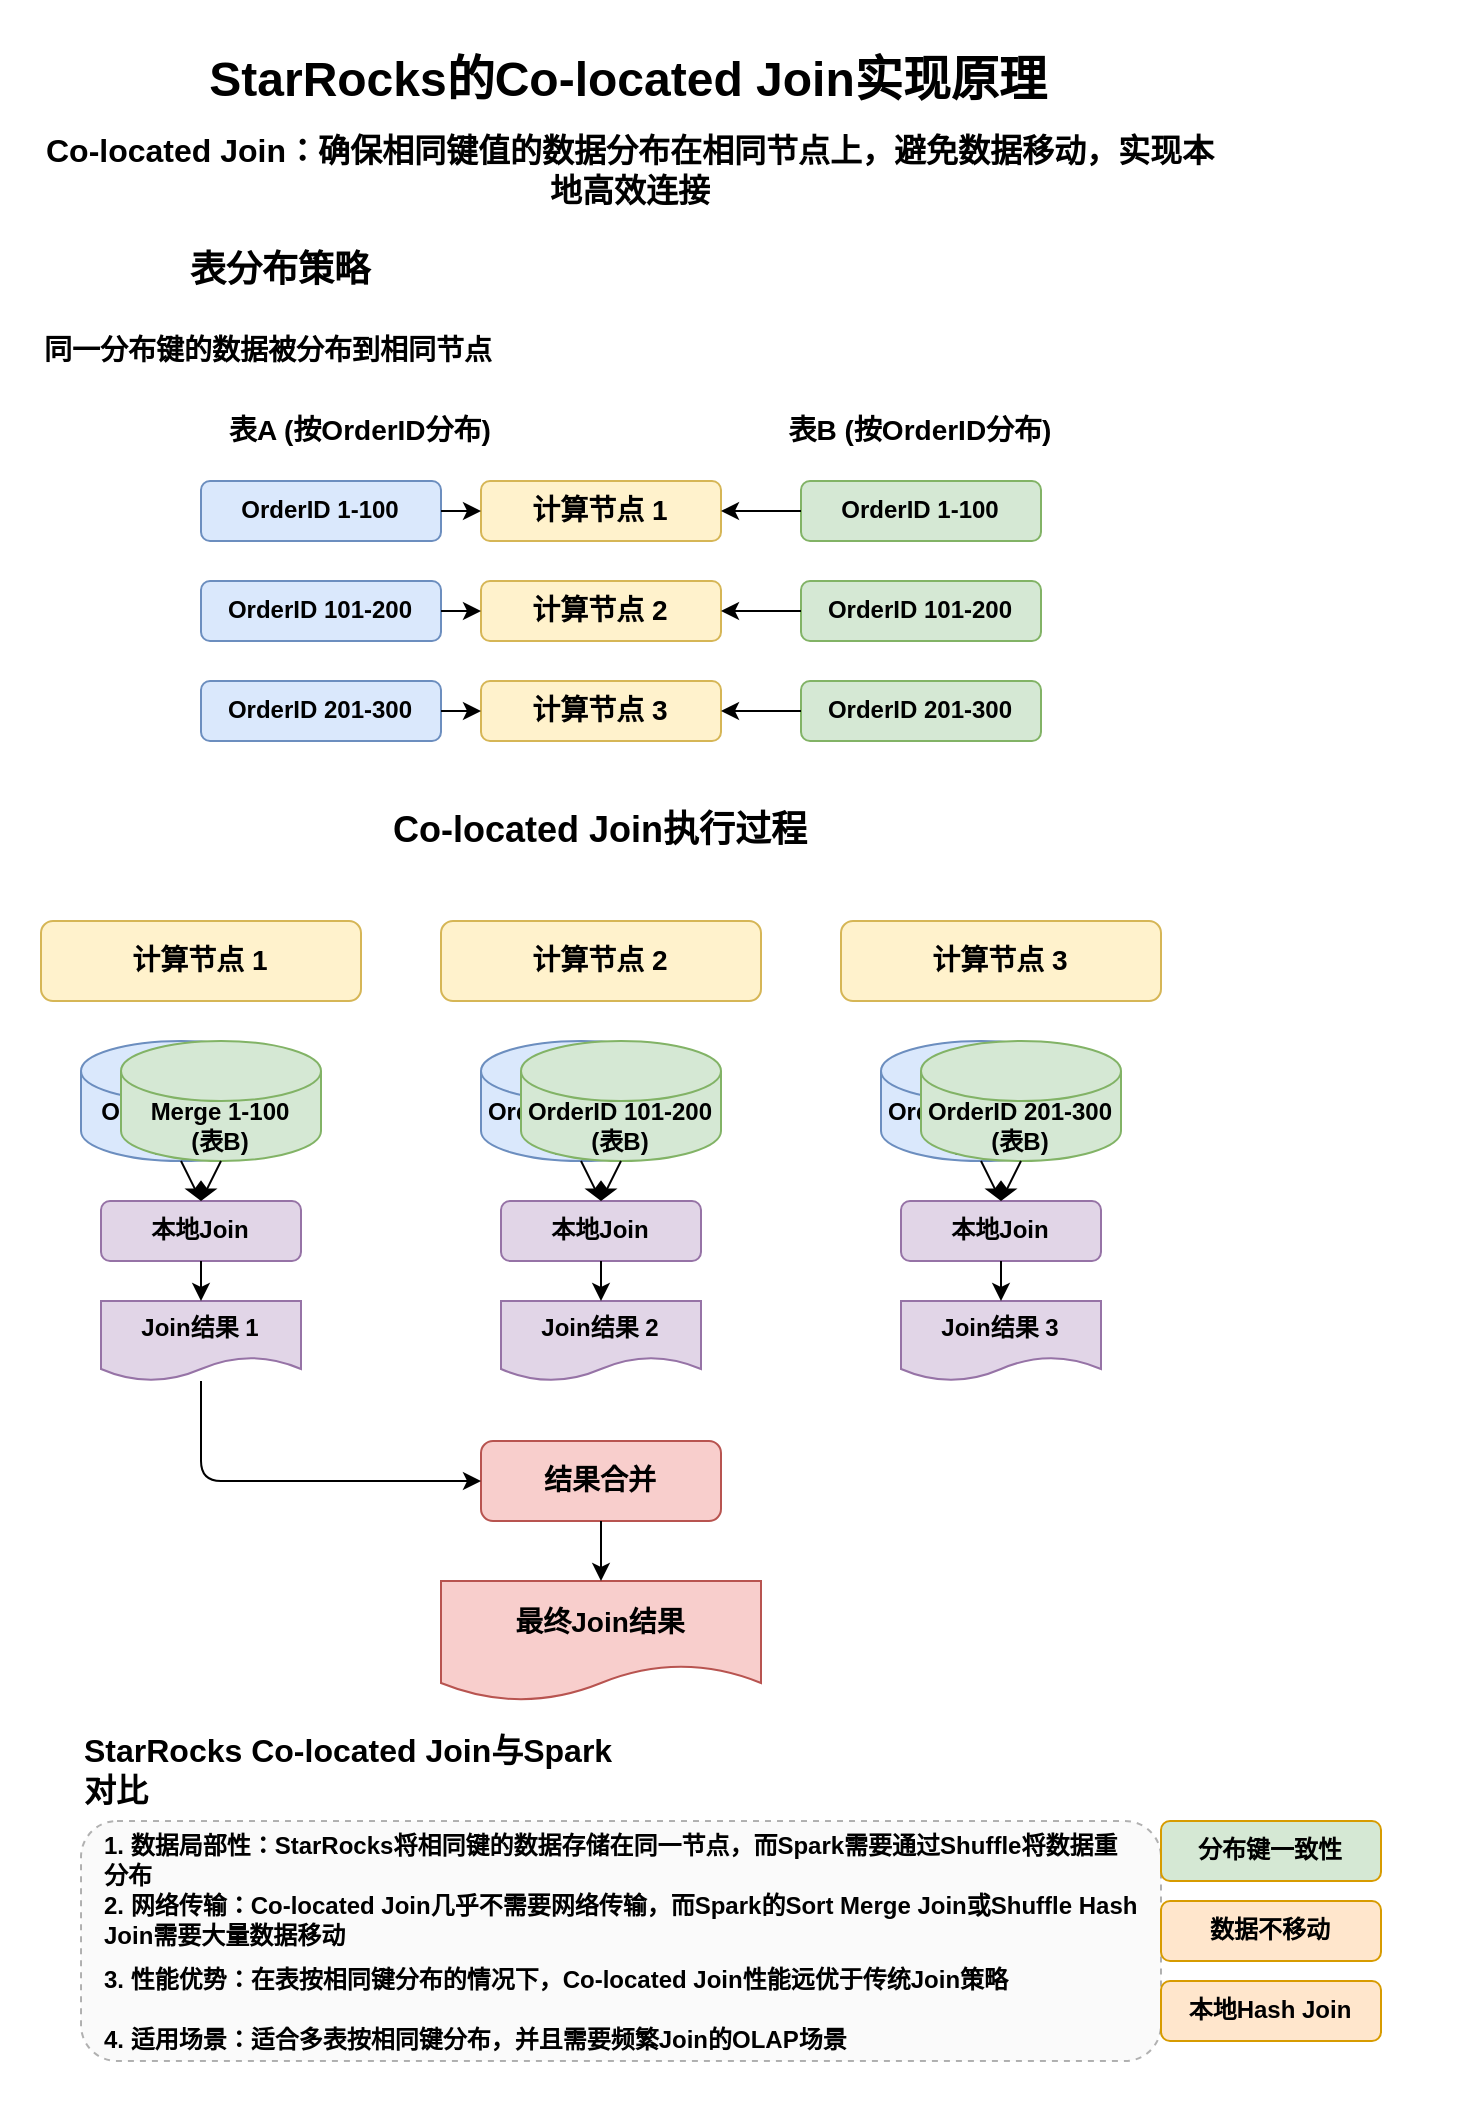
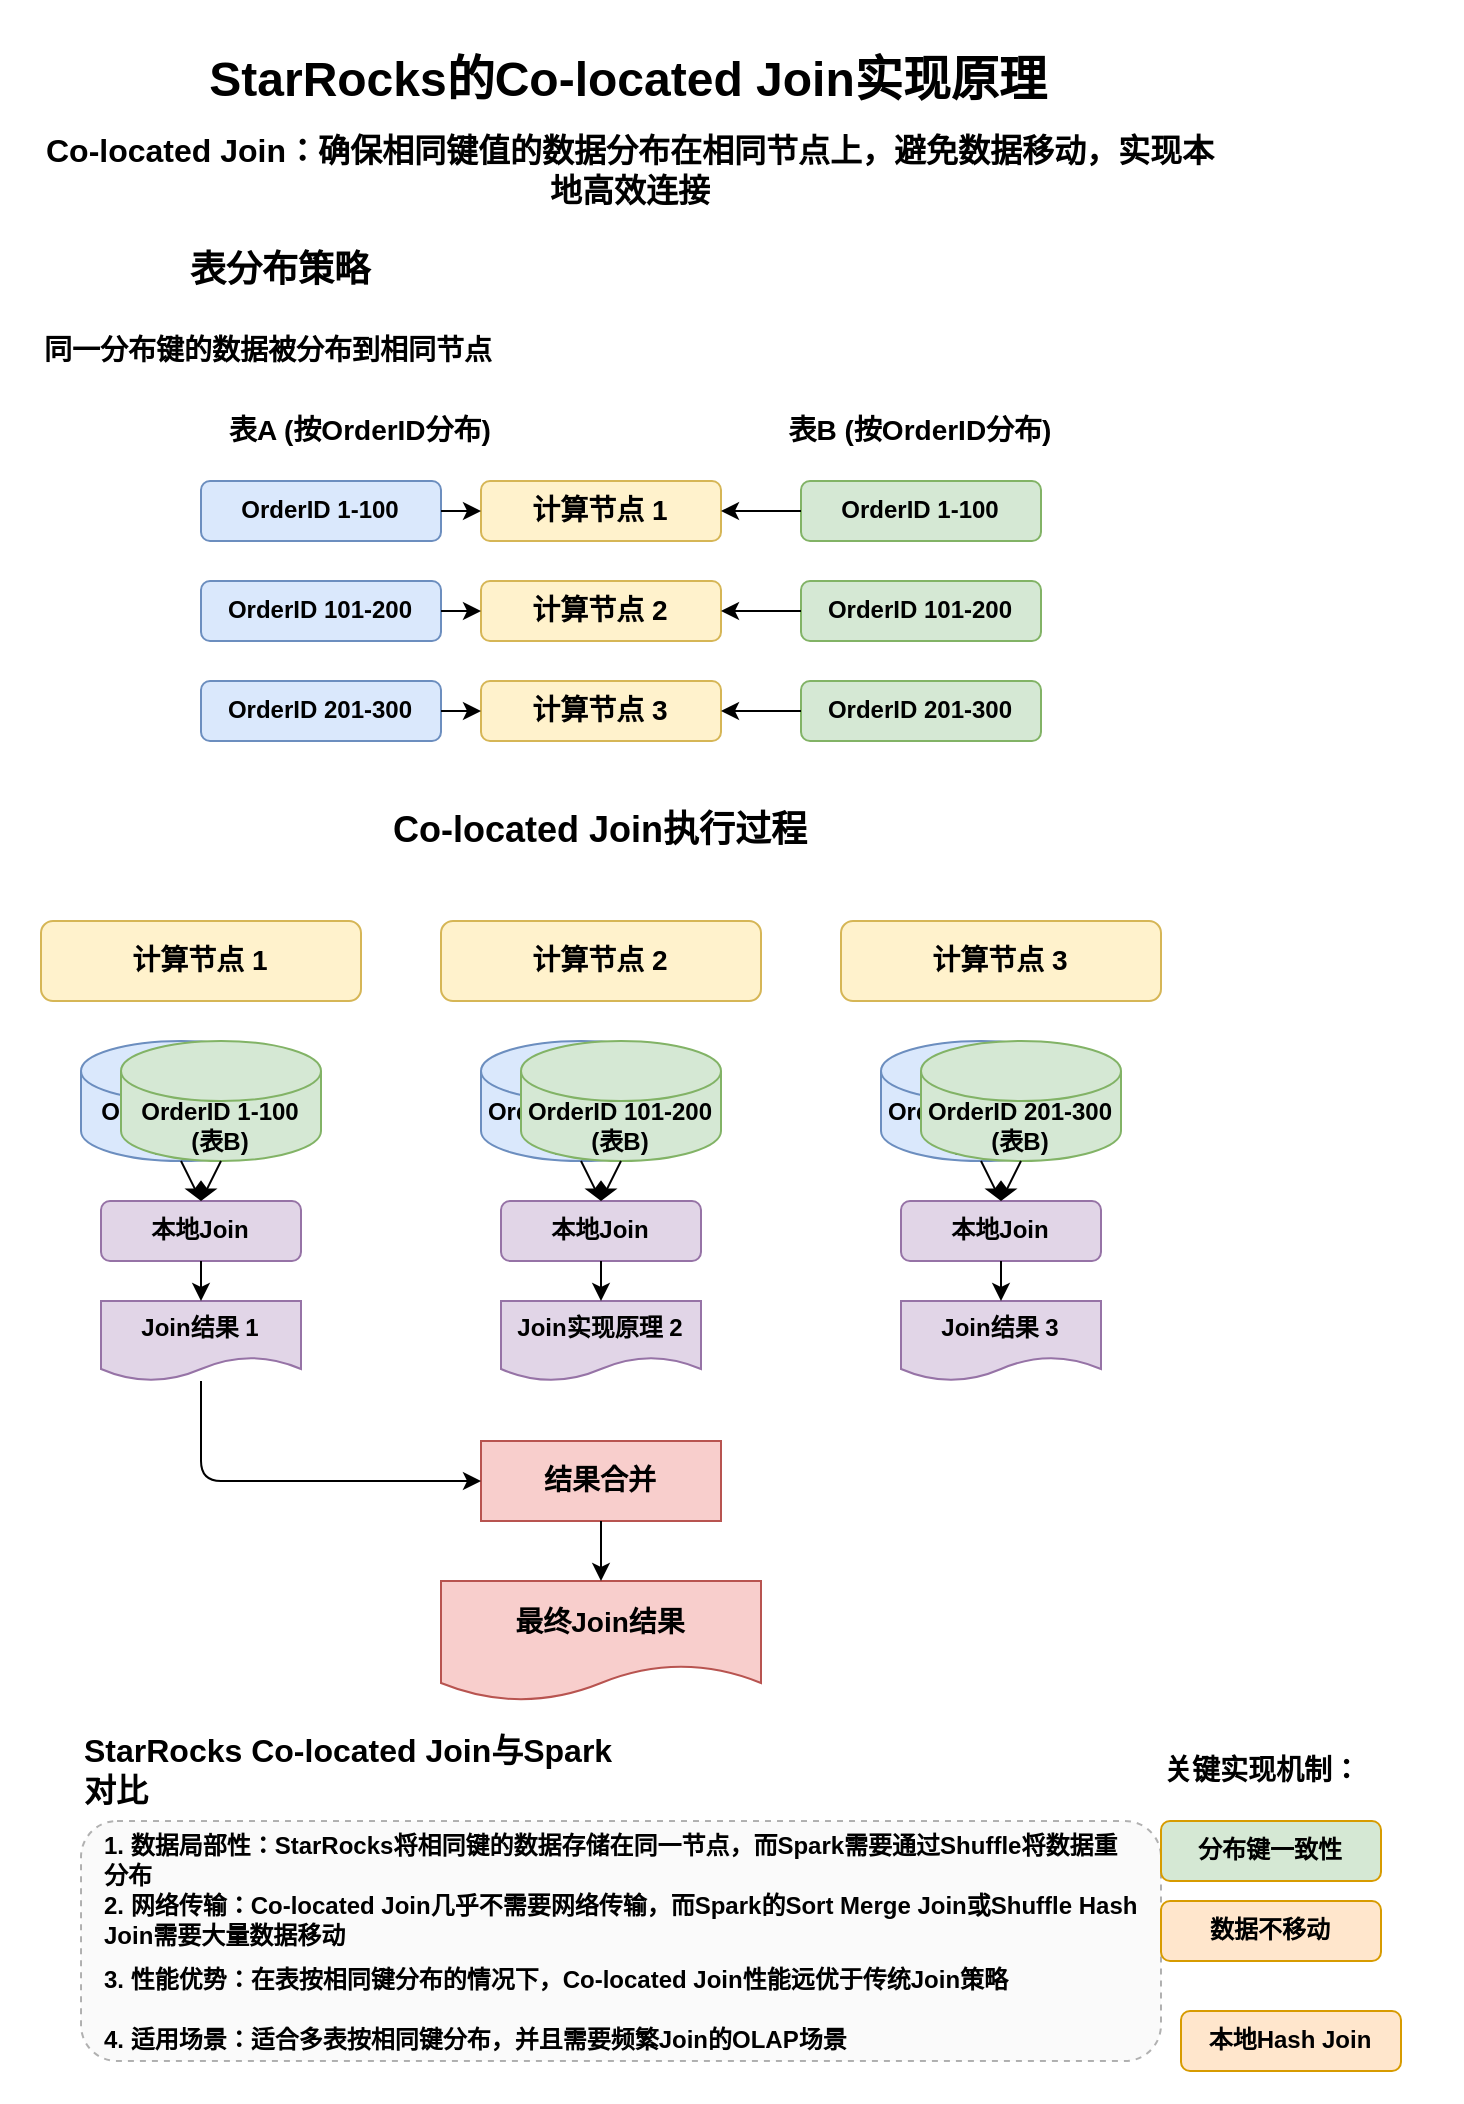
(221, 1127) -> (221, 1127)
(601, 1329) -> (601, 1329)
(601, 1481) -> (601, 1481)
none -> (1291, 1771)
(1271, 2011) -> (1291, 2041)
